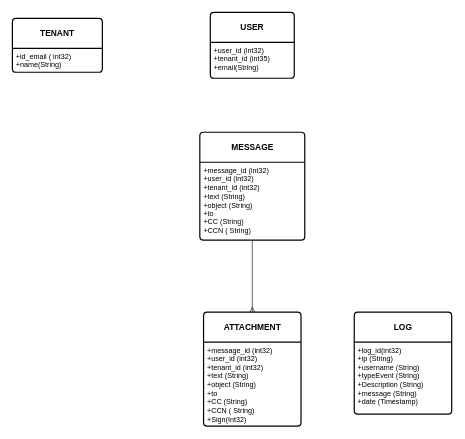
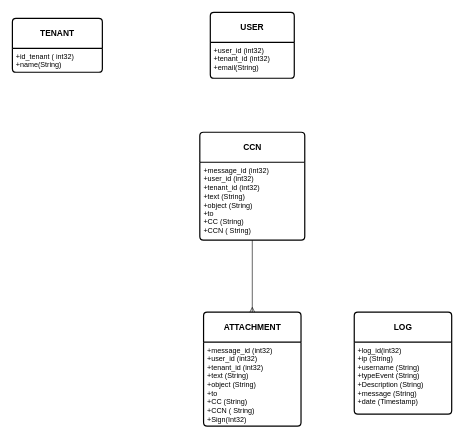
(247, 59) -> (247, 59)
(47, 61) -> (50, 61)
(253, 147) -> (253, 147)
